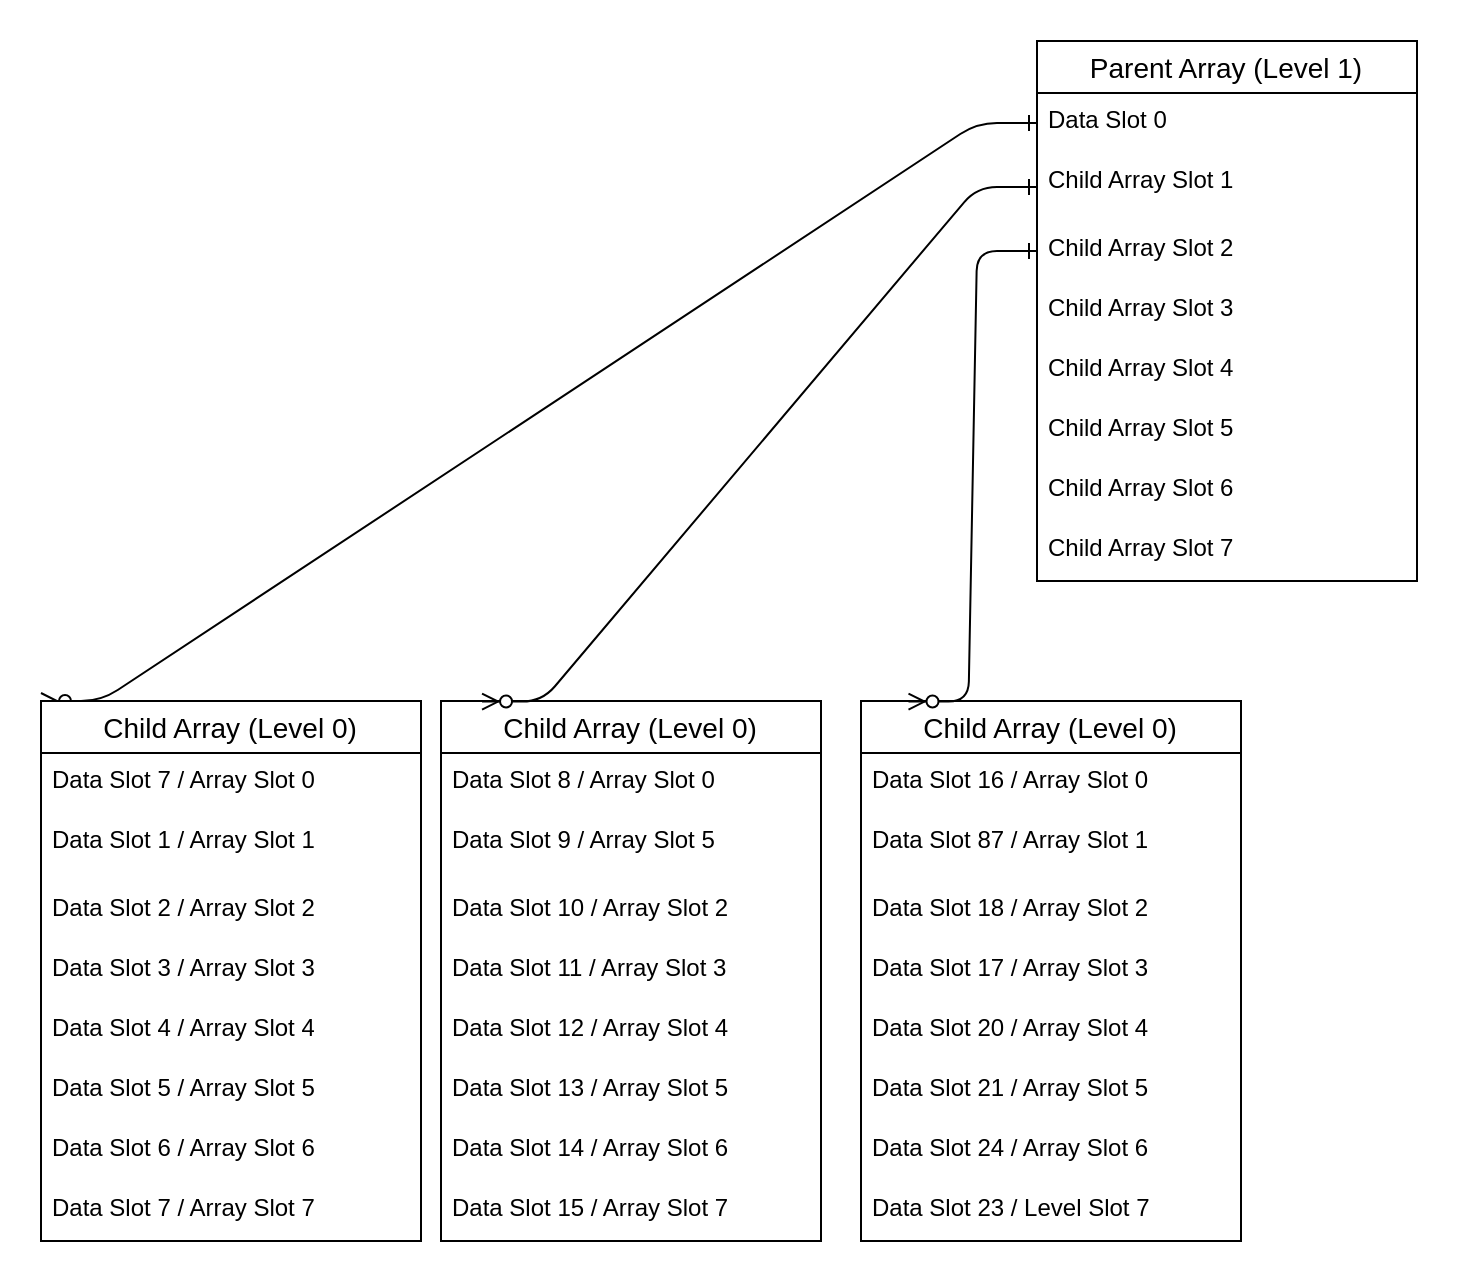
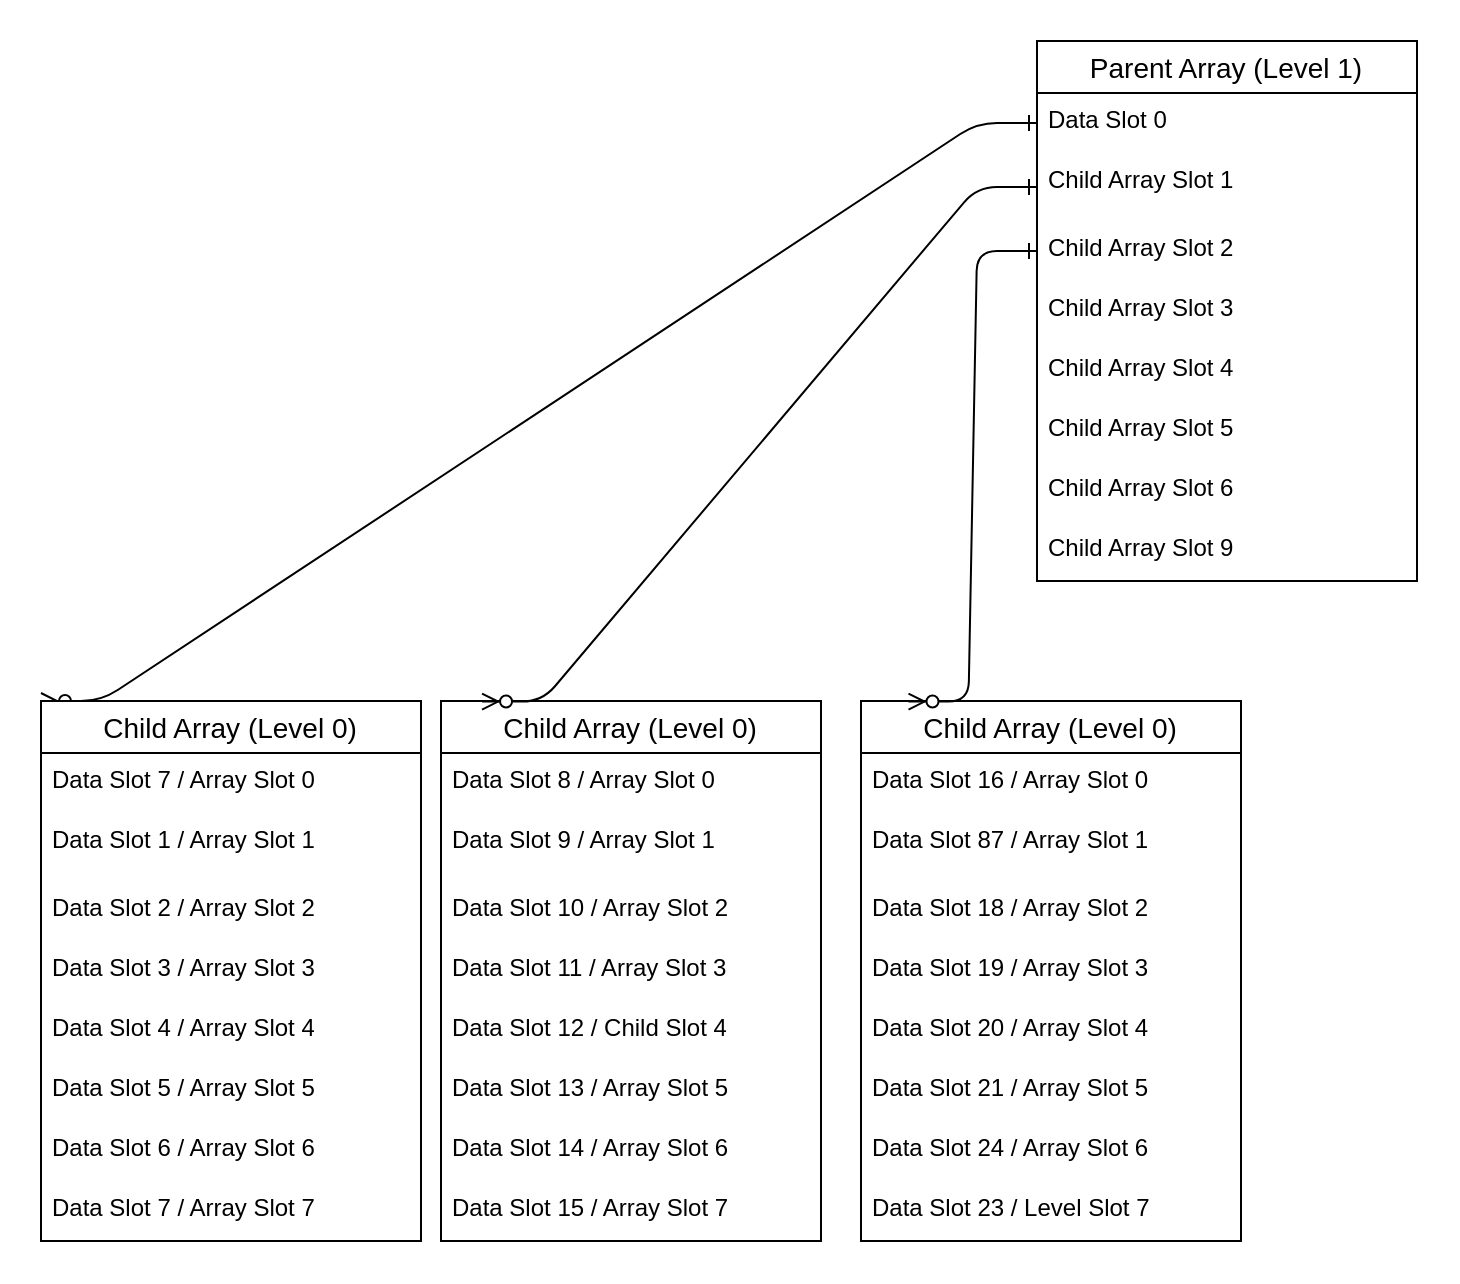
(1154, 549) -> (1154, 549)
(609, 841) -> (609, 841)
(1036, 969) -> (1036, 969)
(616, 1029) -> (609, 1029)
